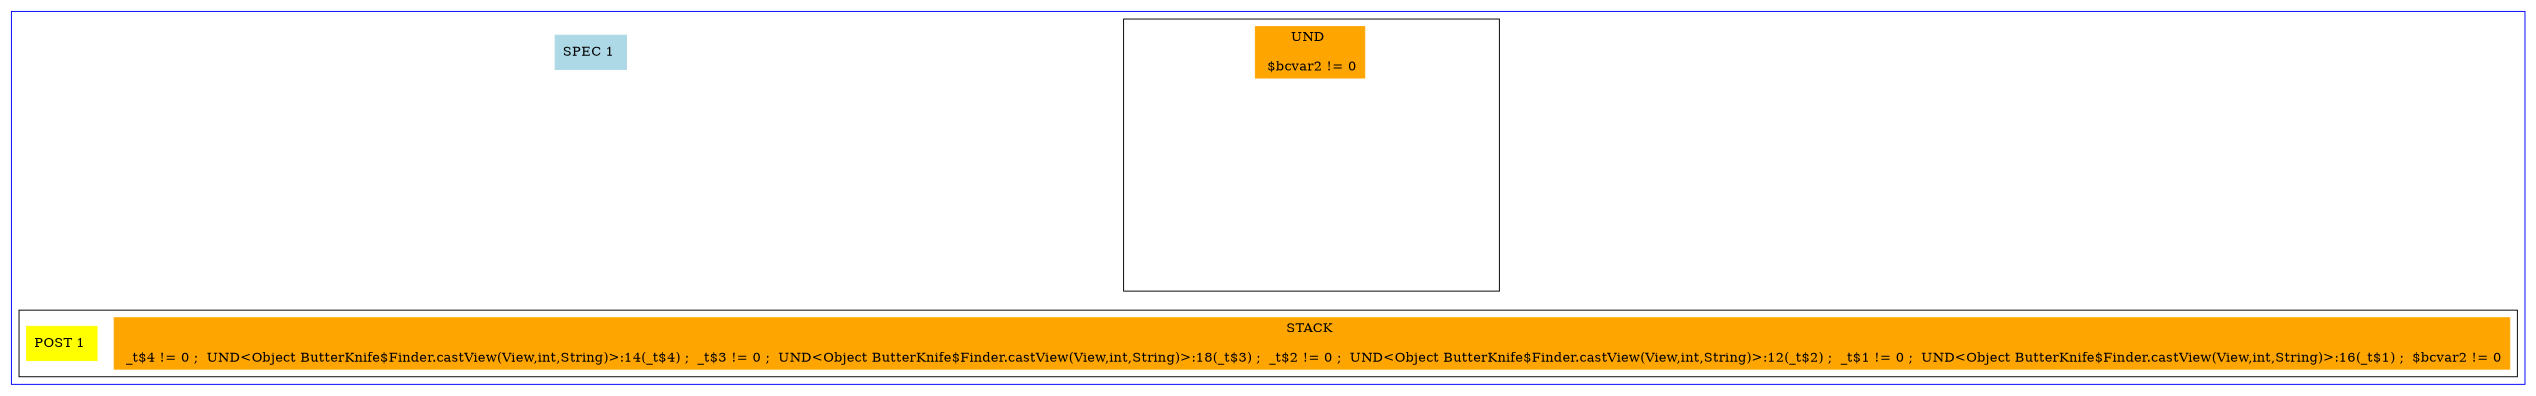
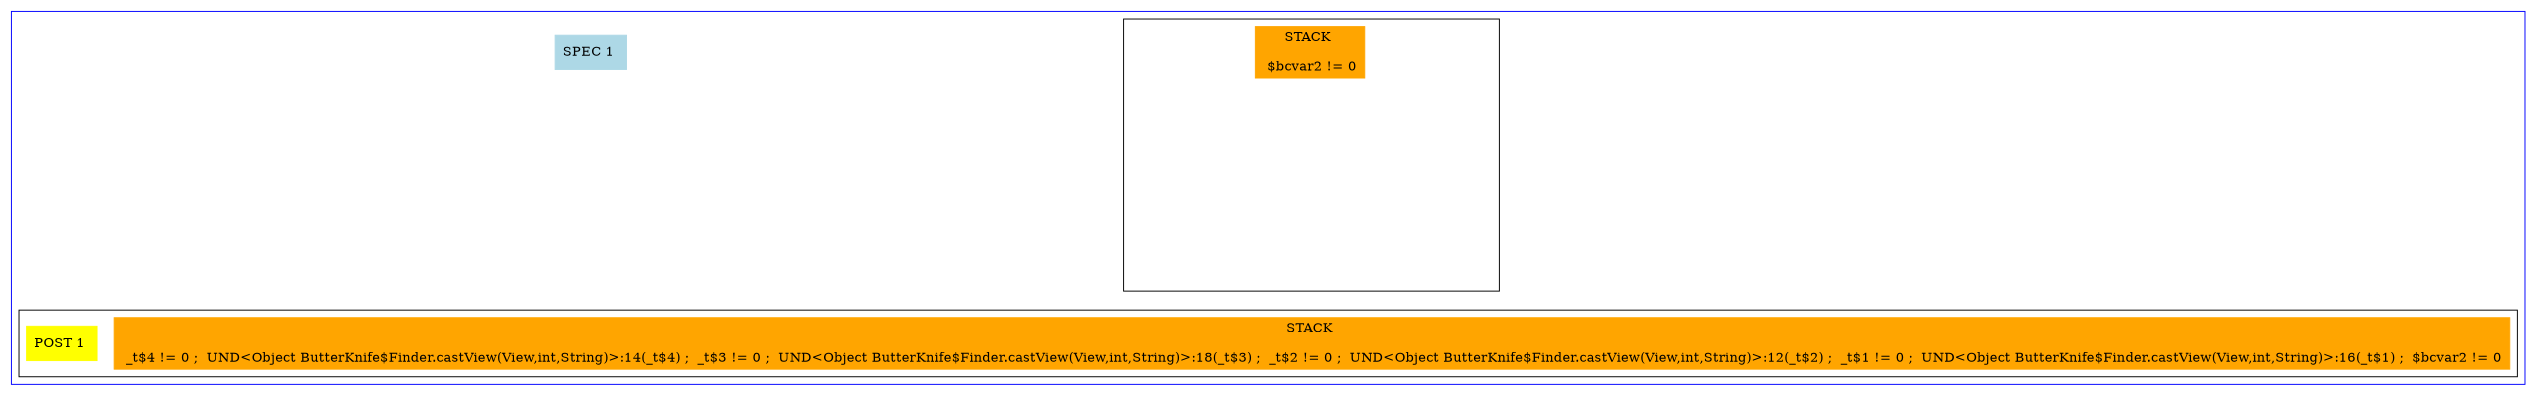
(1310, 52) -> (1310, 52)
